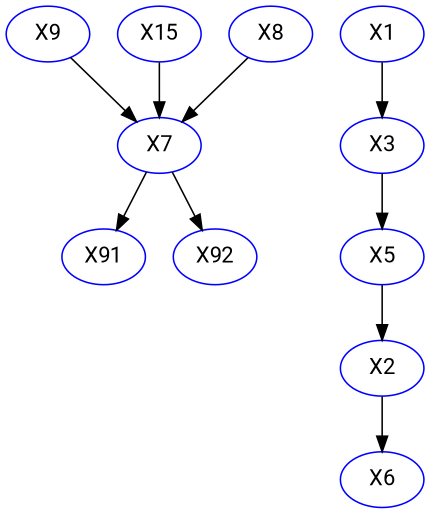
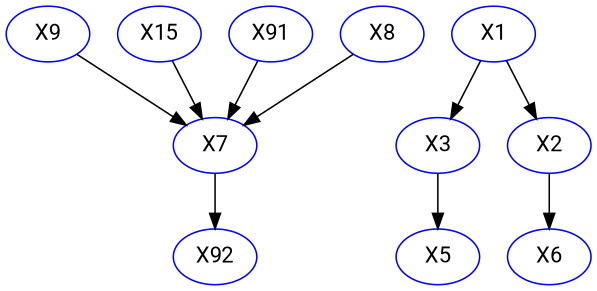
(135, 194) -> (246, 83)
(382, 305) -> (518, 83)
